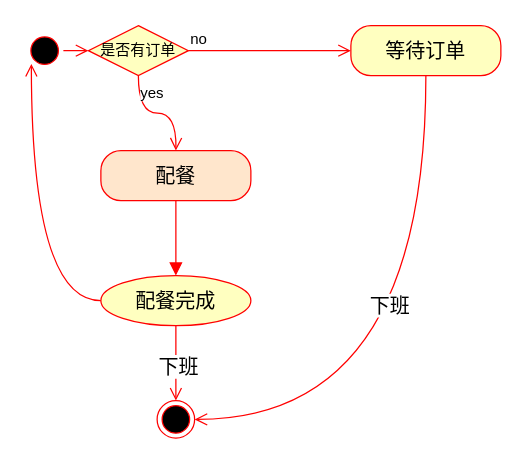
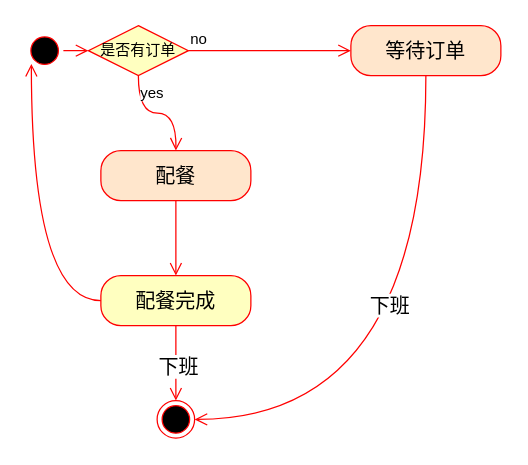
(426, 51) -> (426, 51)
(176, 261) -> (176, 265)
(176, 301) -> (176, 301)
